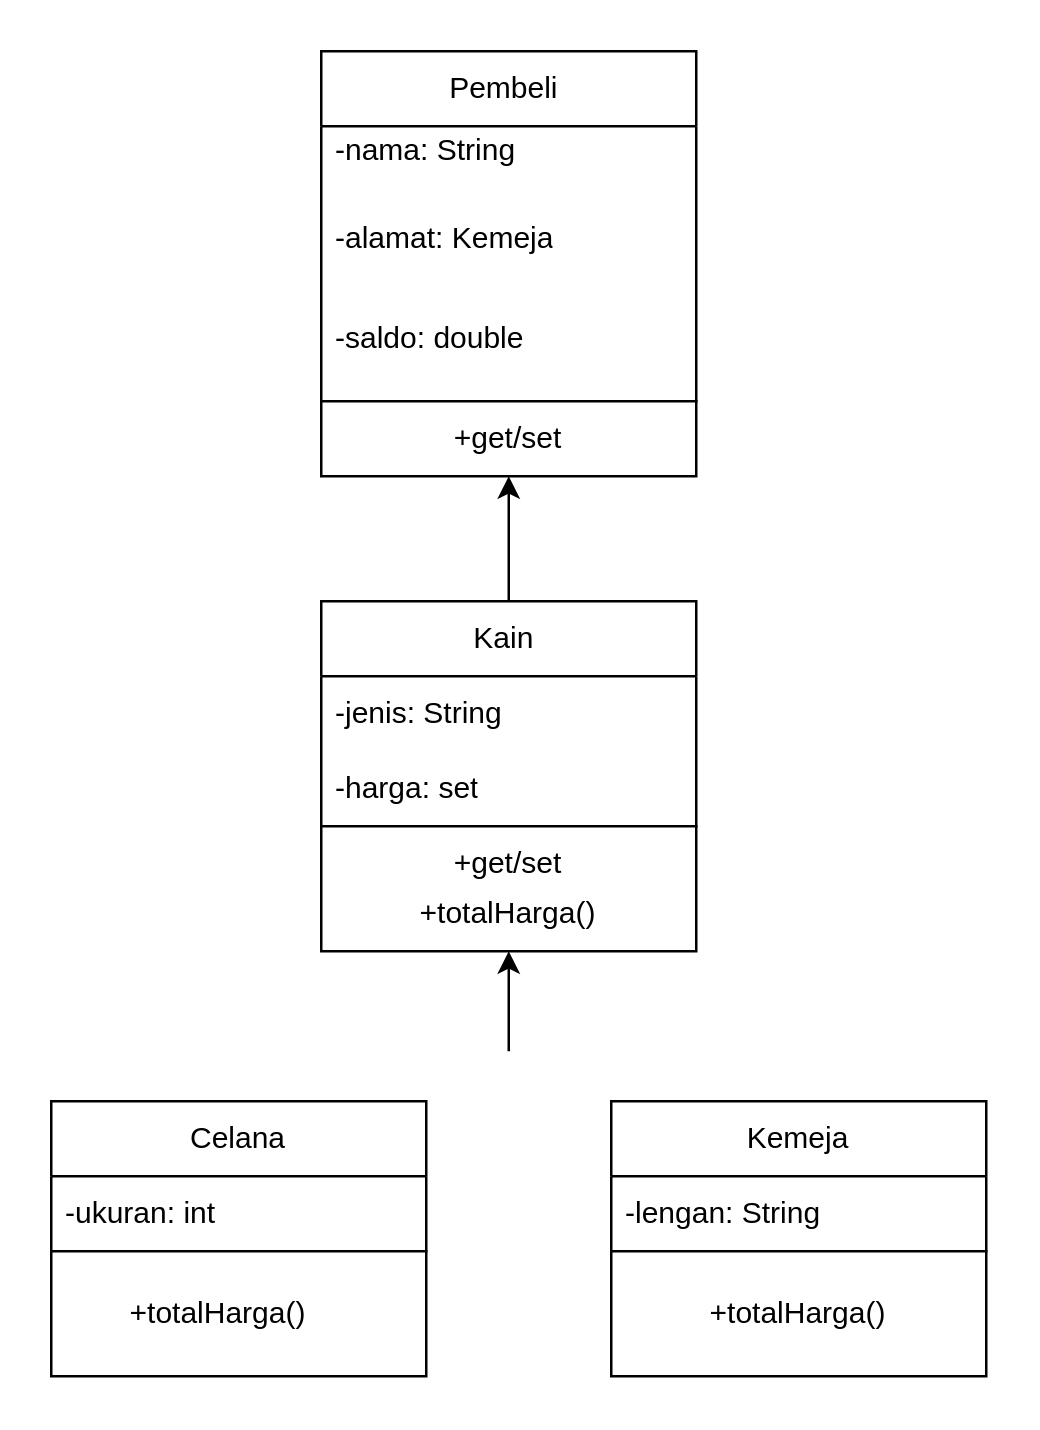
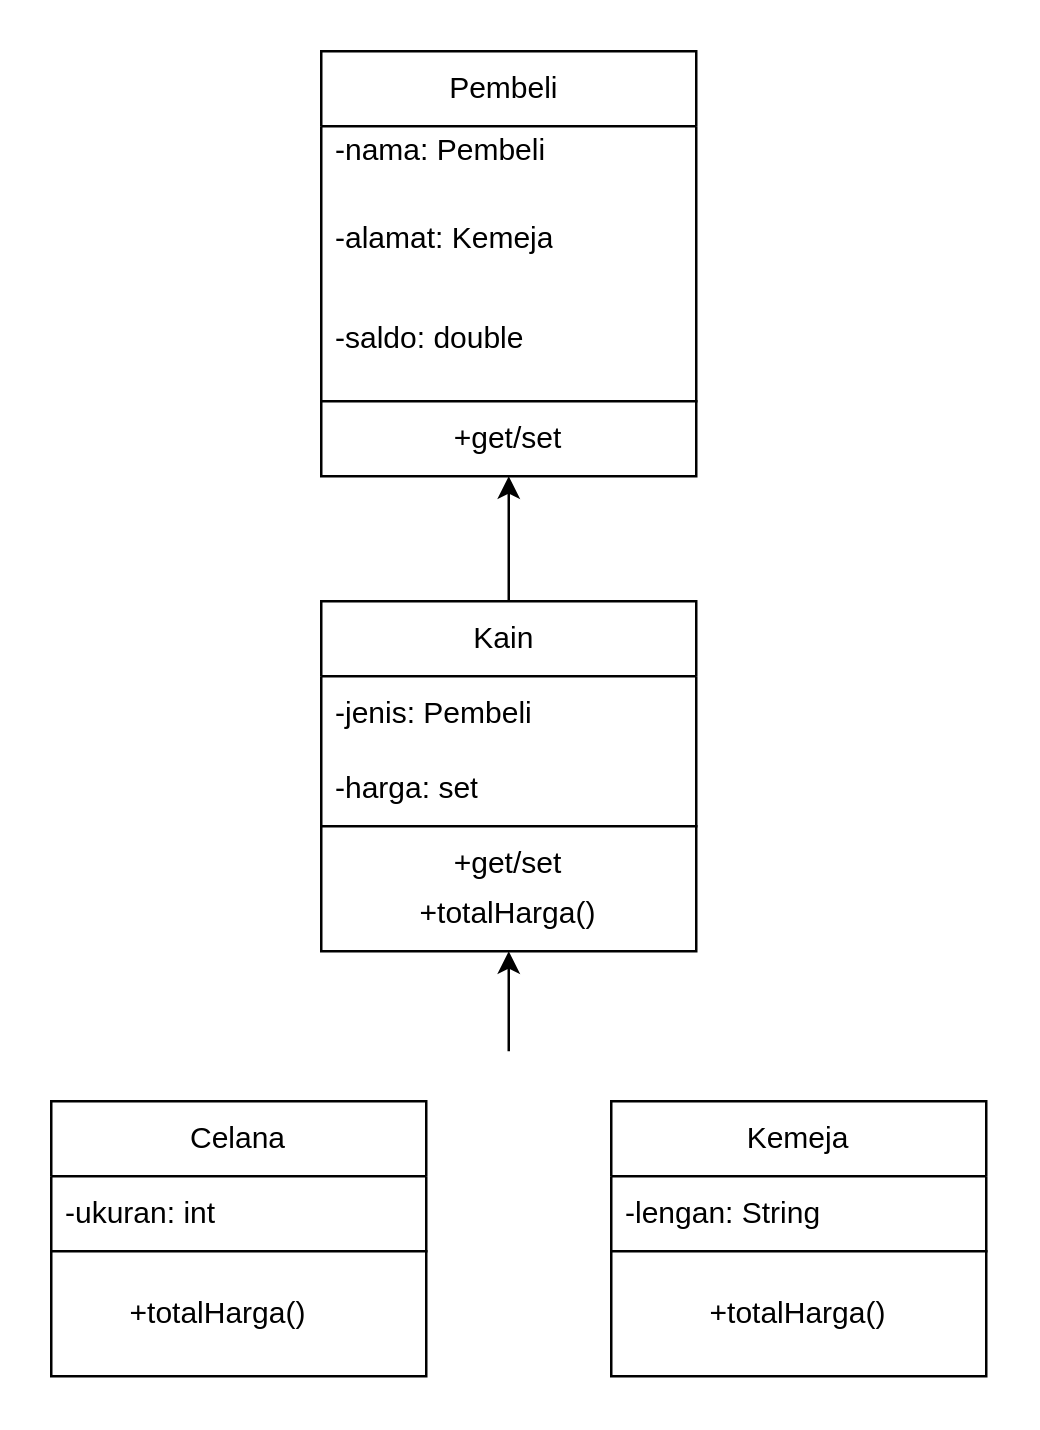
(434, 164) -> (438, 164)
(438, 714) -> (443, 714)
